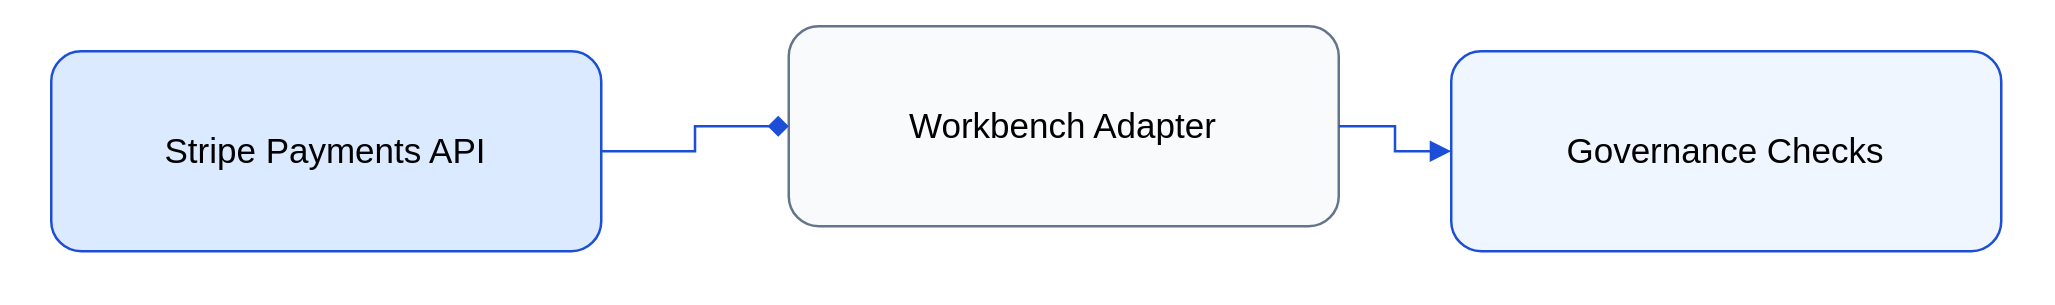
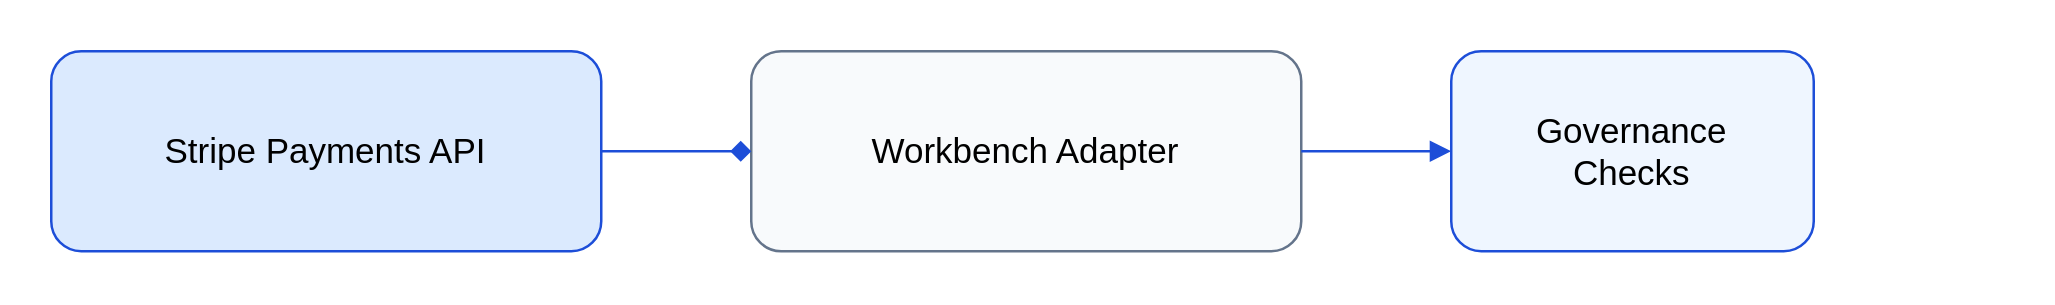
(1064, 126) -> (1026, 151)
(1726, 151) -> (1633, 151)
